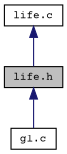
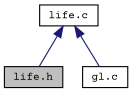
(34, 114) -> (90, 51)
